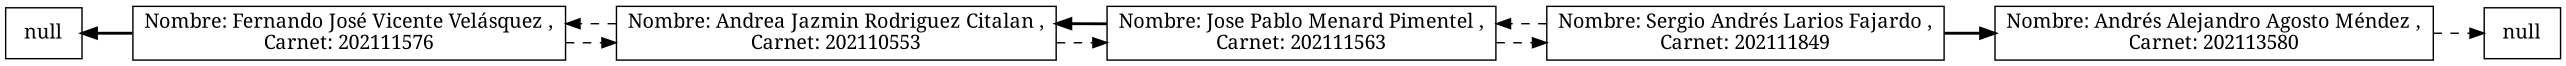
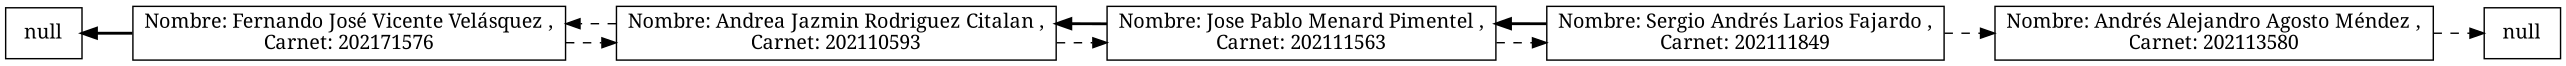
(1529, 24) -> (1529, 24)
(349, 33) -> (349, 33)
(836, 33) -> (836, 33)
(1962, 33) -> (1962, 33)
